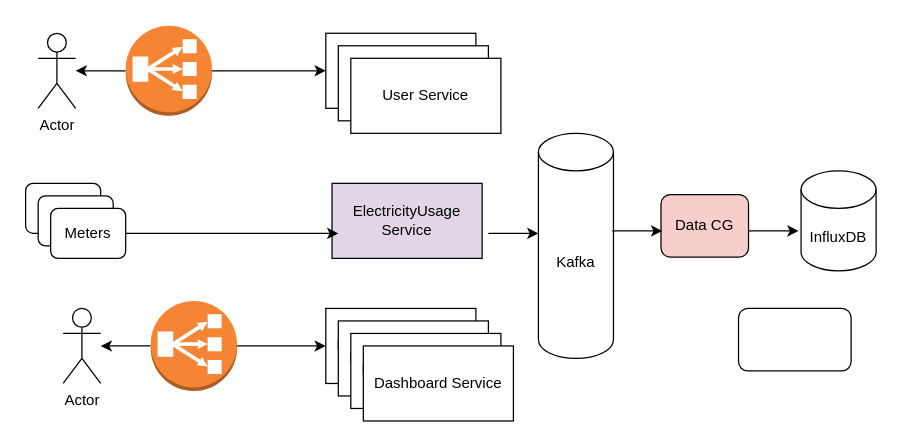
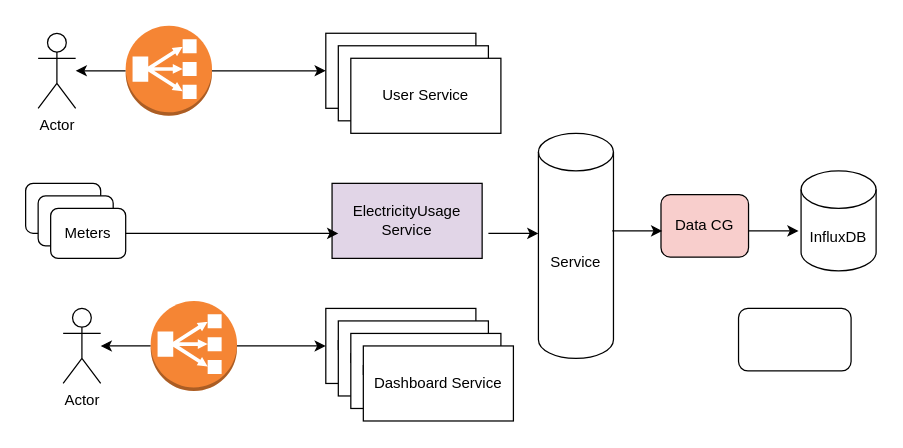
(576, 262) -> (576, 262)
